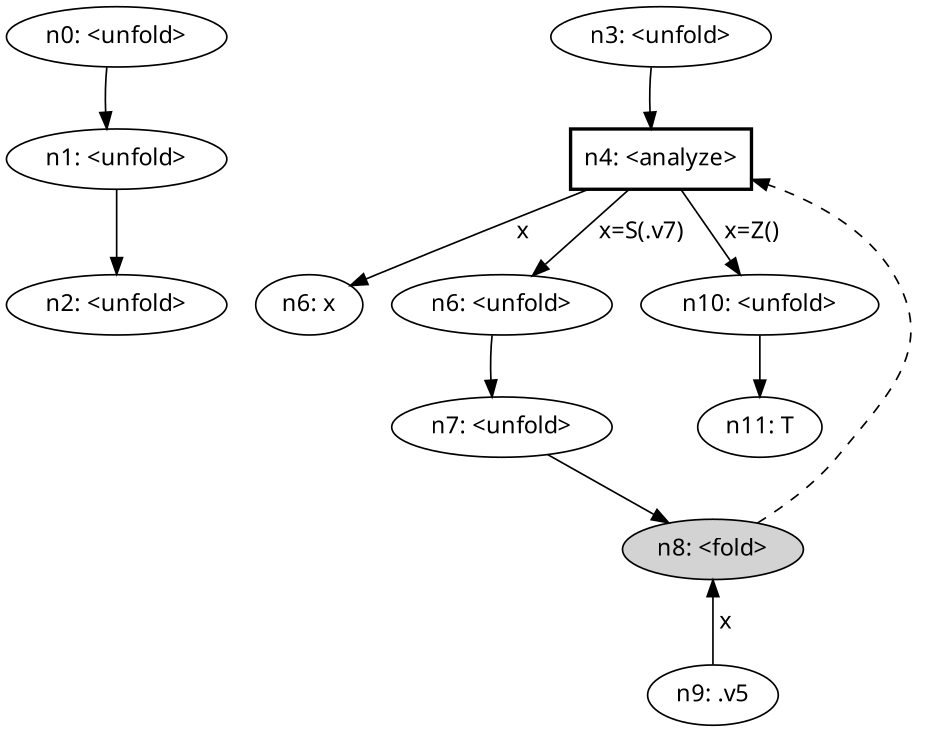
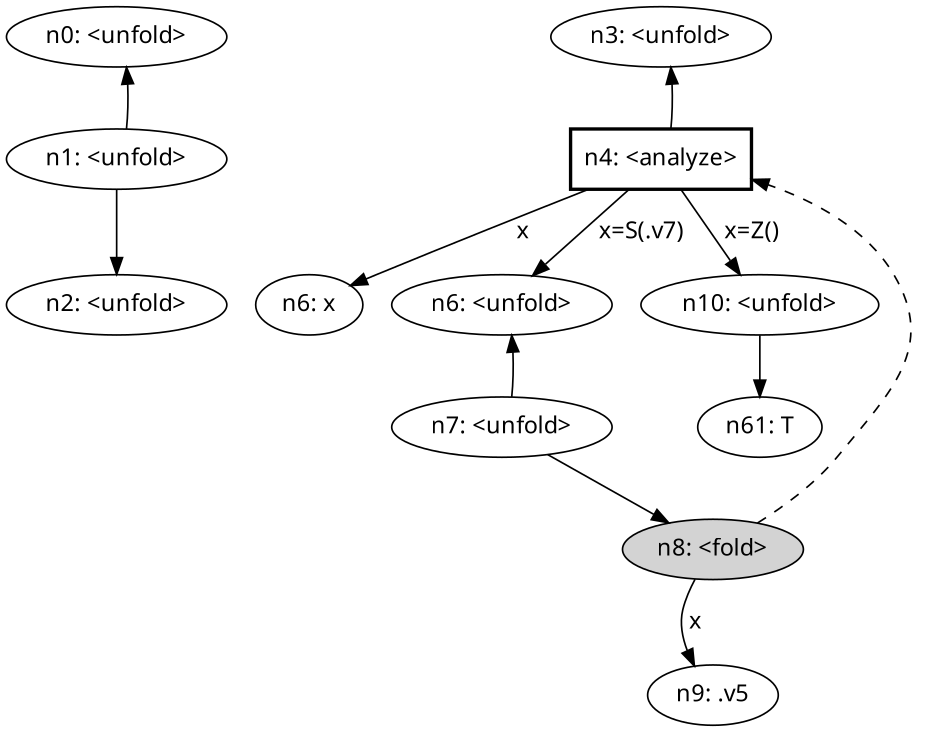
(105, 90) -> (128, 107)
(650, 90) -> (672, 107)
(491, 358) -> (513, 375)
(760, 427) -> (760, 427)
(713, 631) -> (682, 614)
